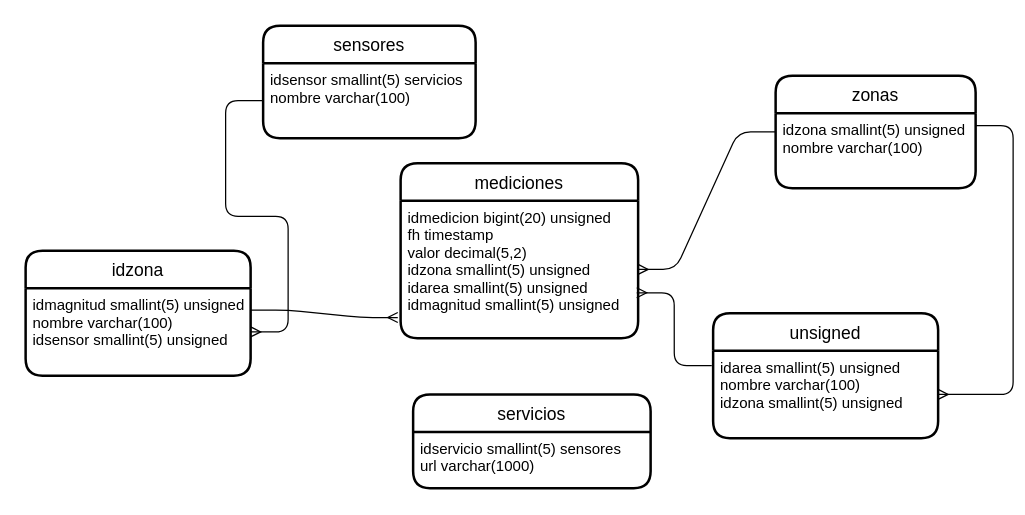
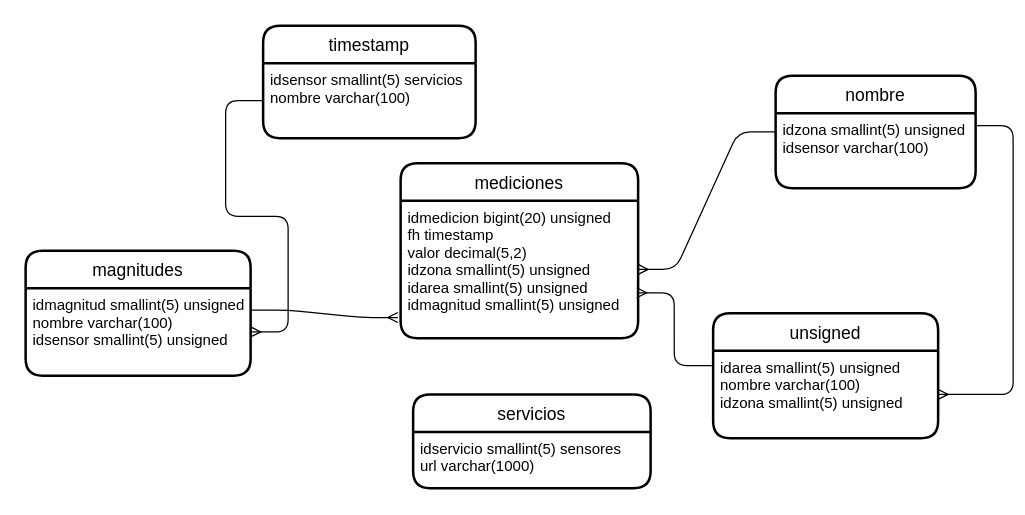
(369, 45) -> (369, 45)
(875, 95) -> (875, 95)
(882, 130) -> (882, 130)
(138, 270) -> (138, 270)
